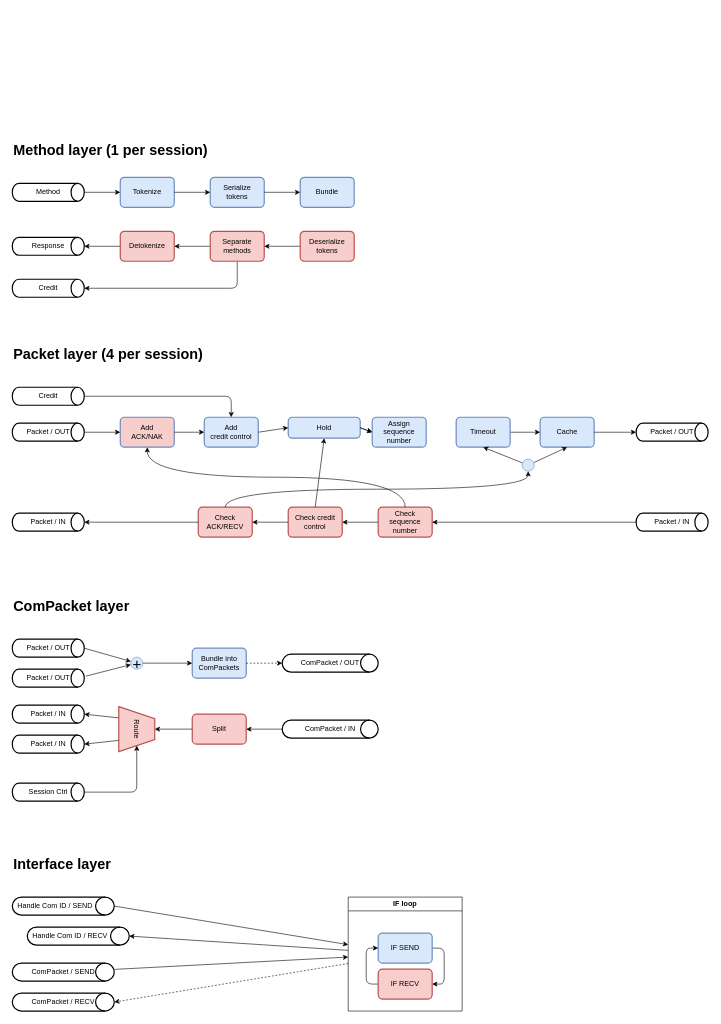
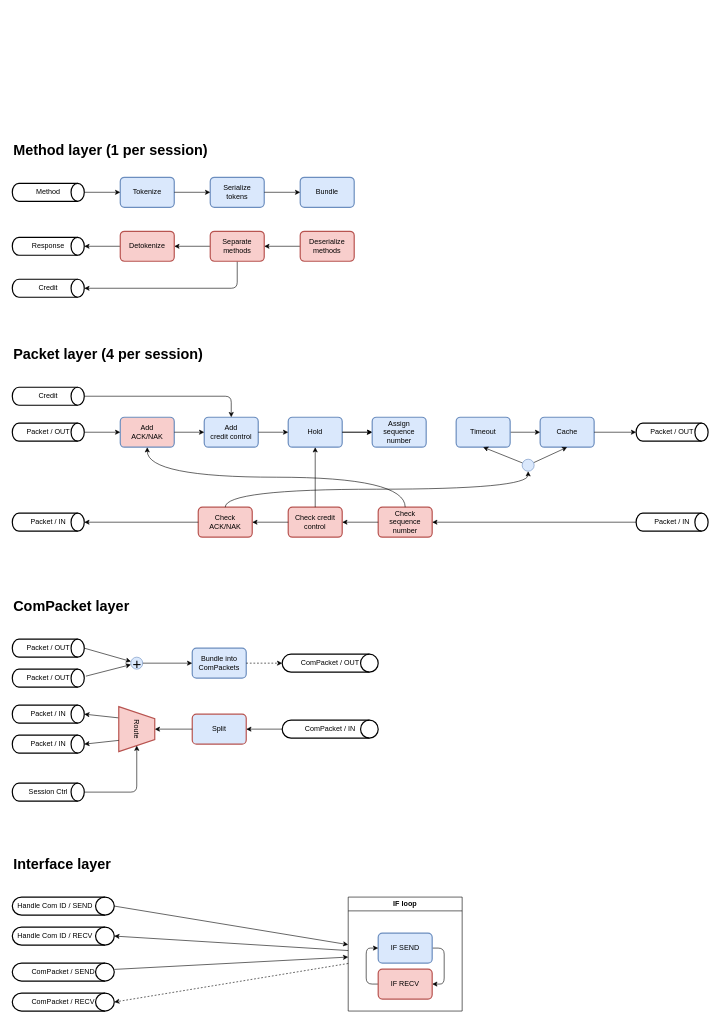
(327, 246) -> (327, 246)
(324, 428) -> (315, 432)
(225, 522) -> (225, 522)
(219, 729) -> (219, 729)
(78, 936) -> (63, 936)
